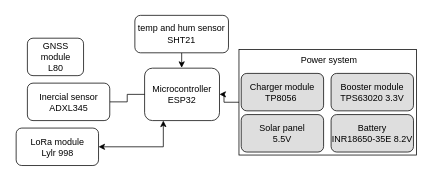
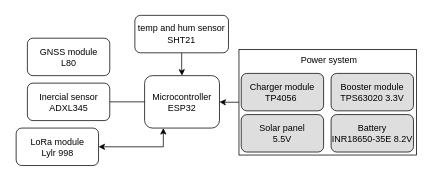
(55, 57) -> (68, 57)
(282, 93) -> (282, 93)
(182, 95) -> (182, 102)
